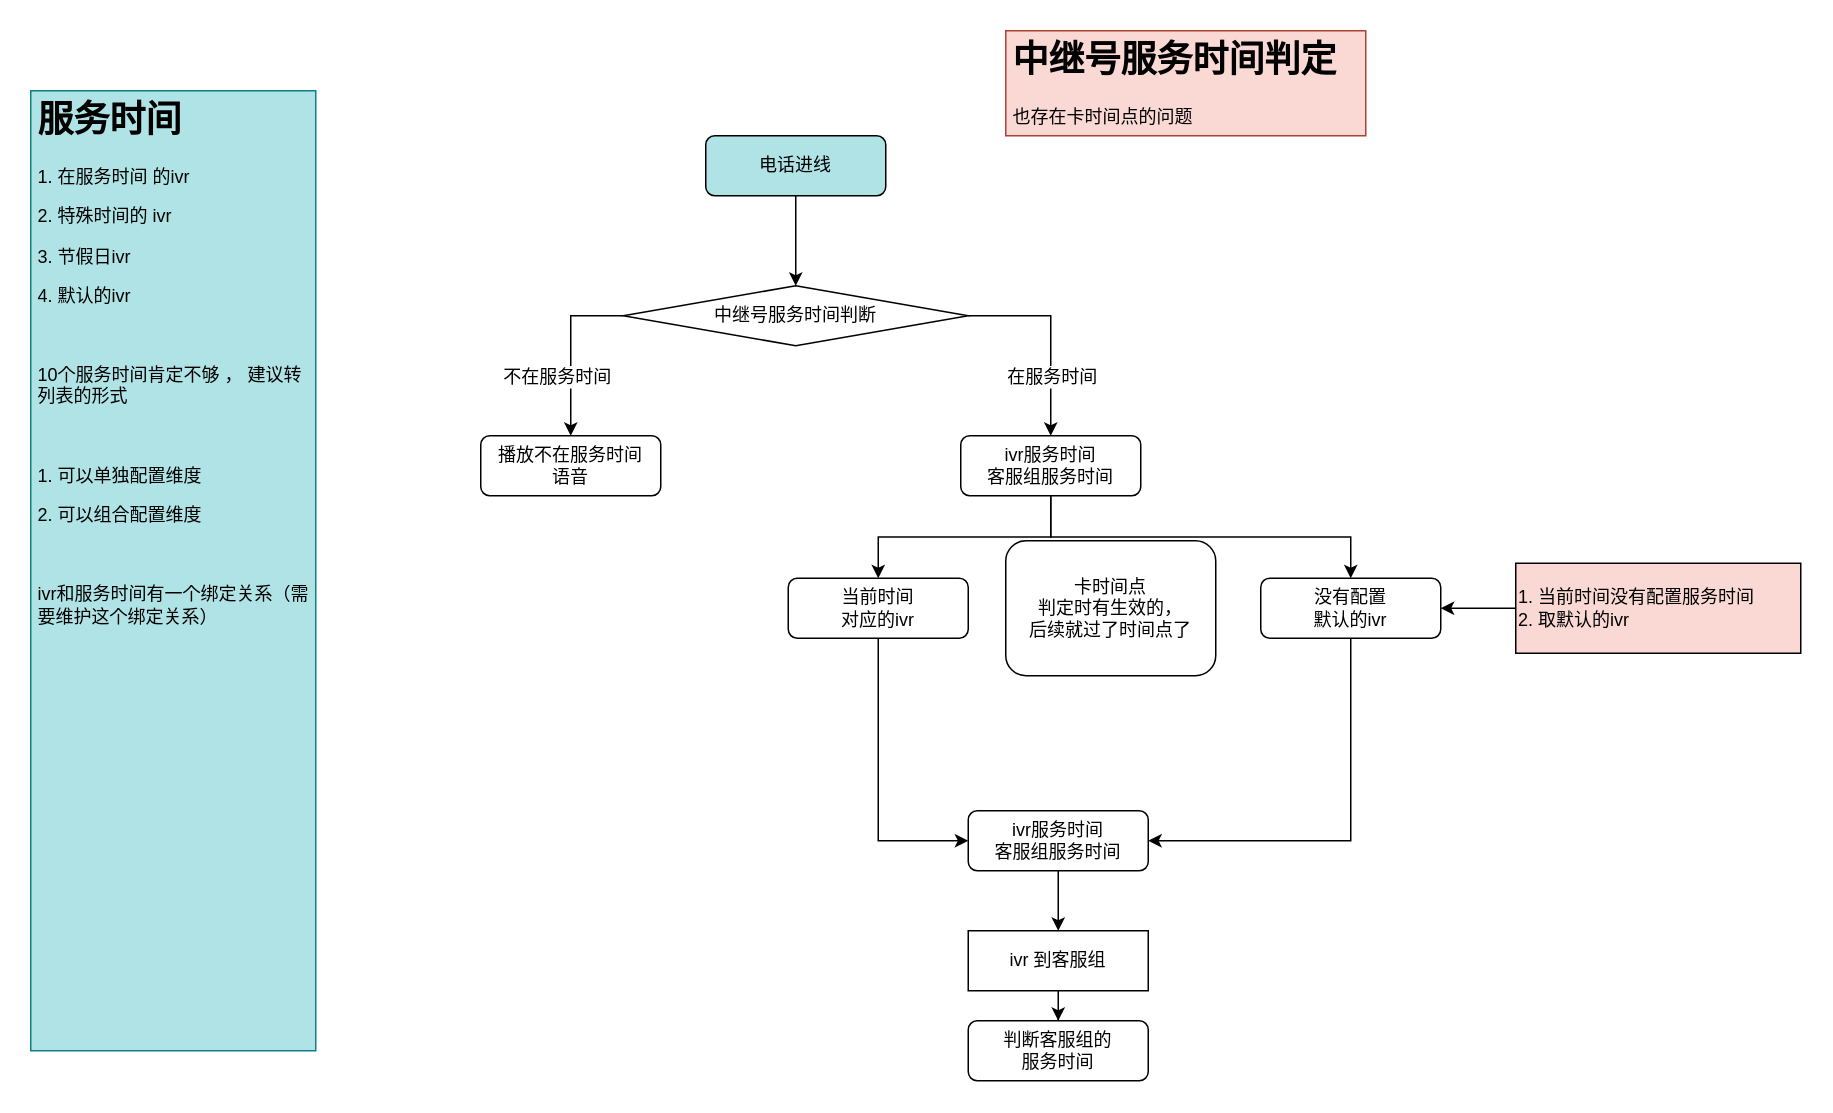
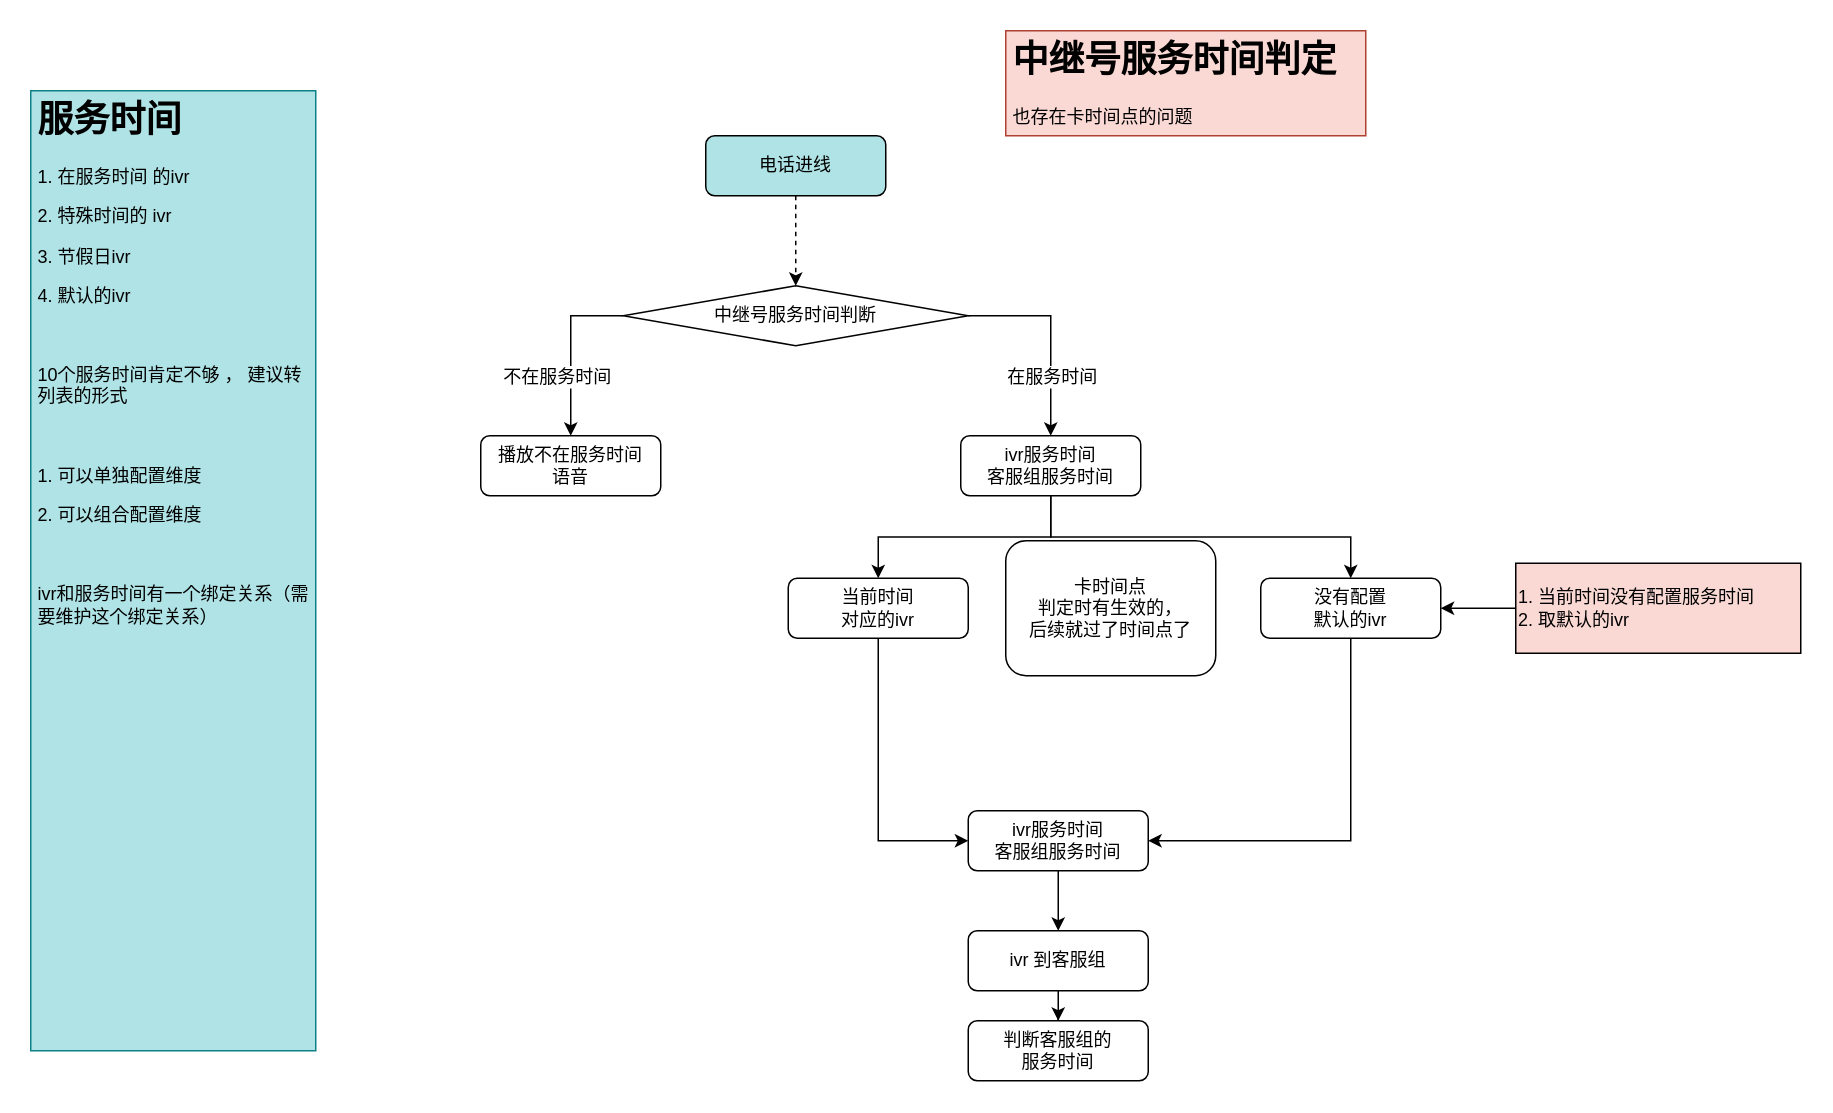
(796, 237) -> (796, 237)
(1058, 961) -> (1058, 961)
